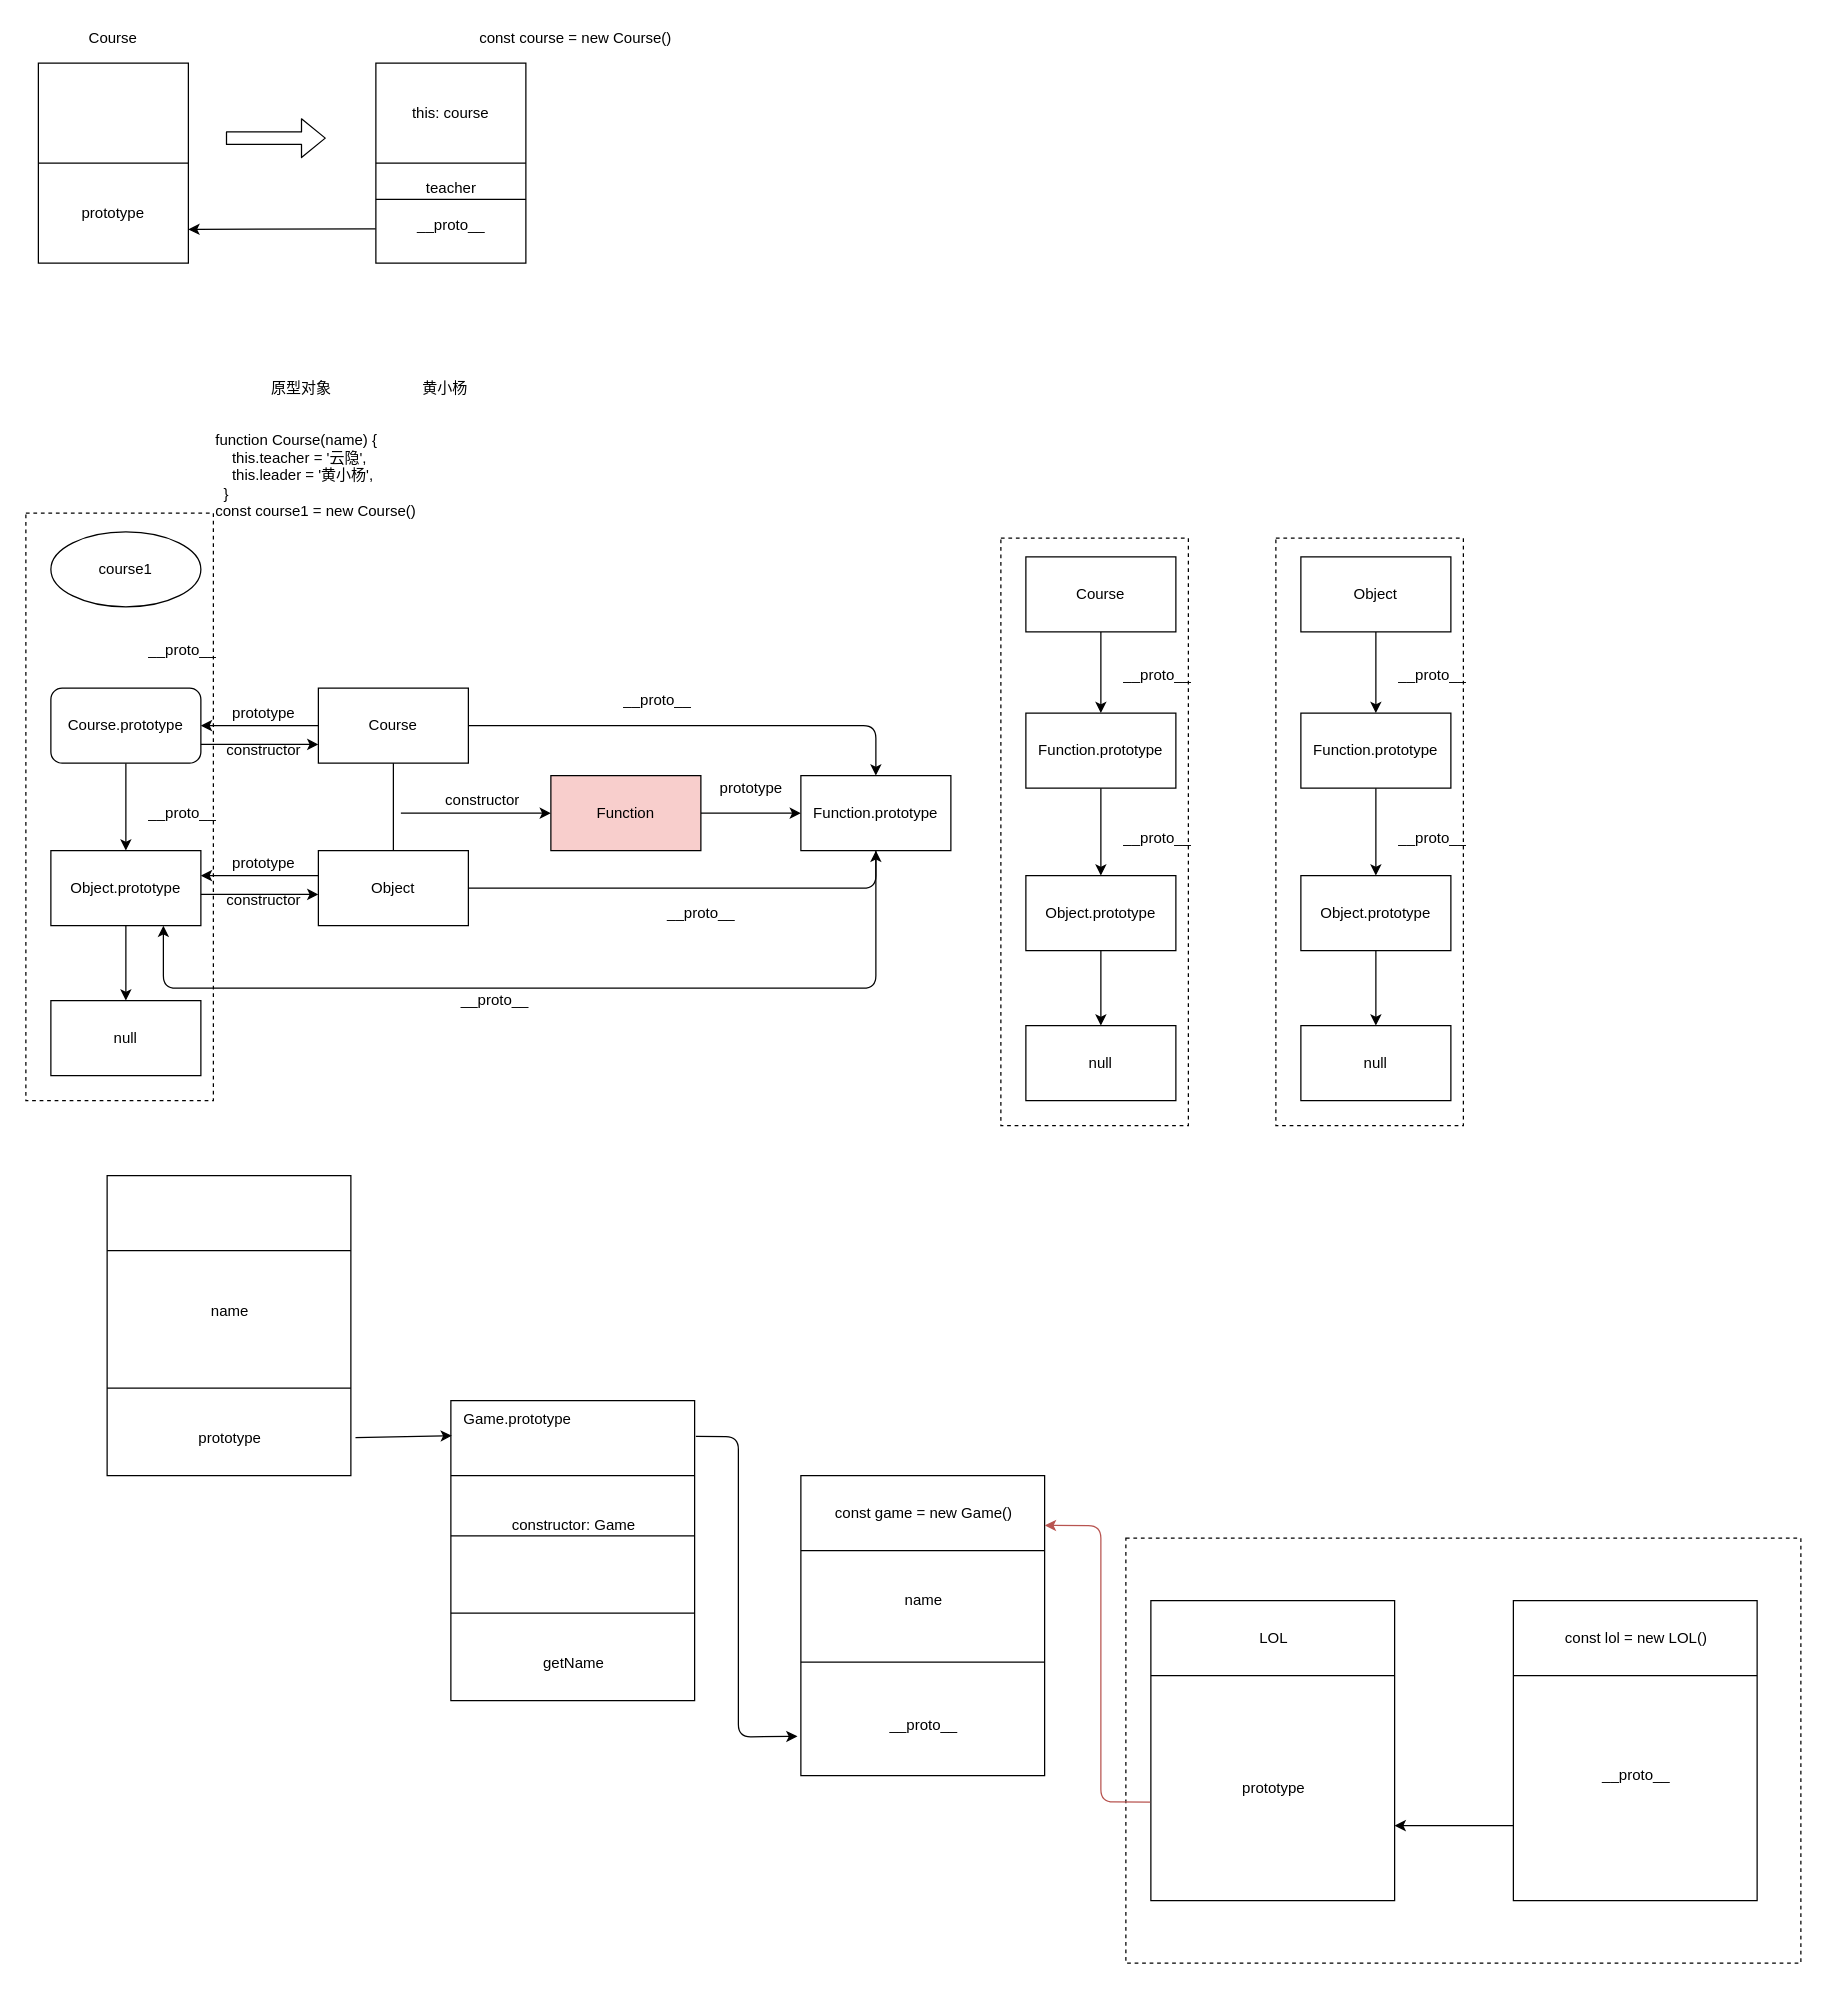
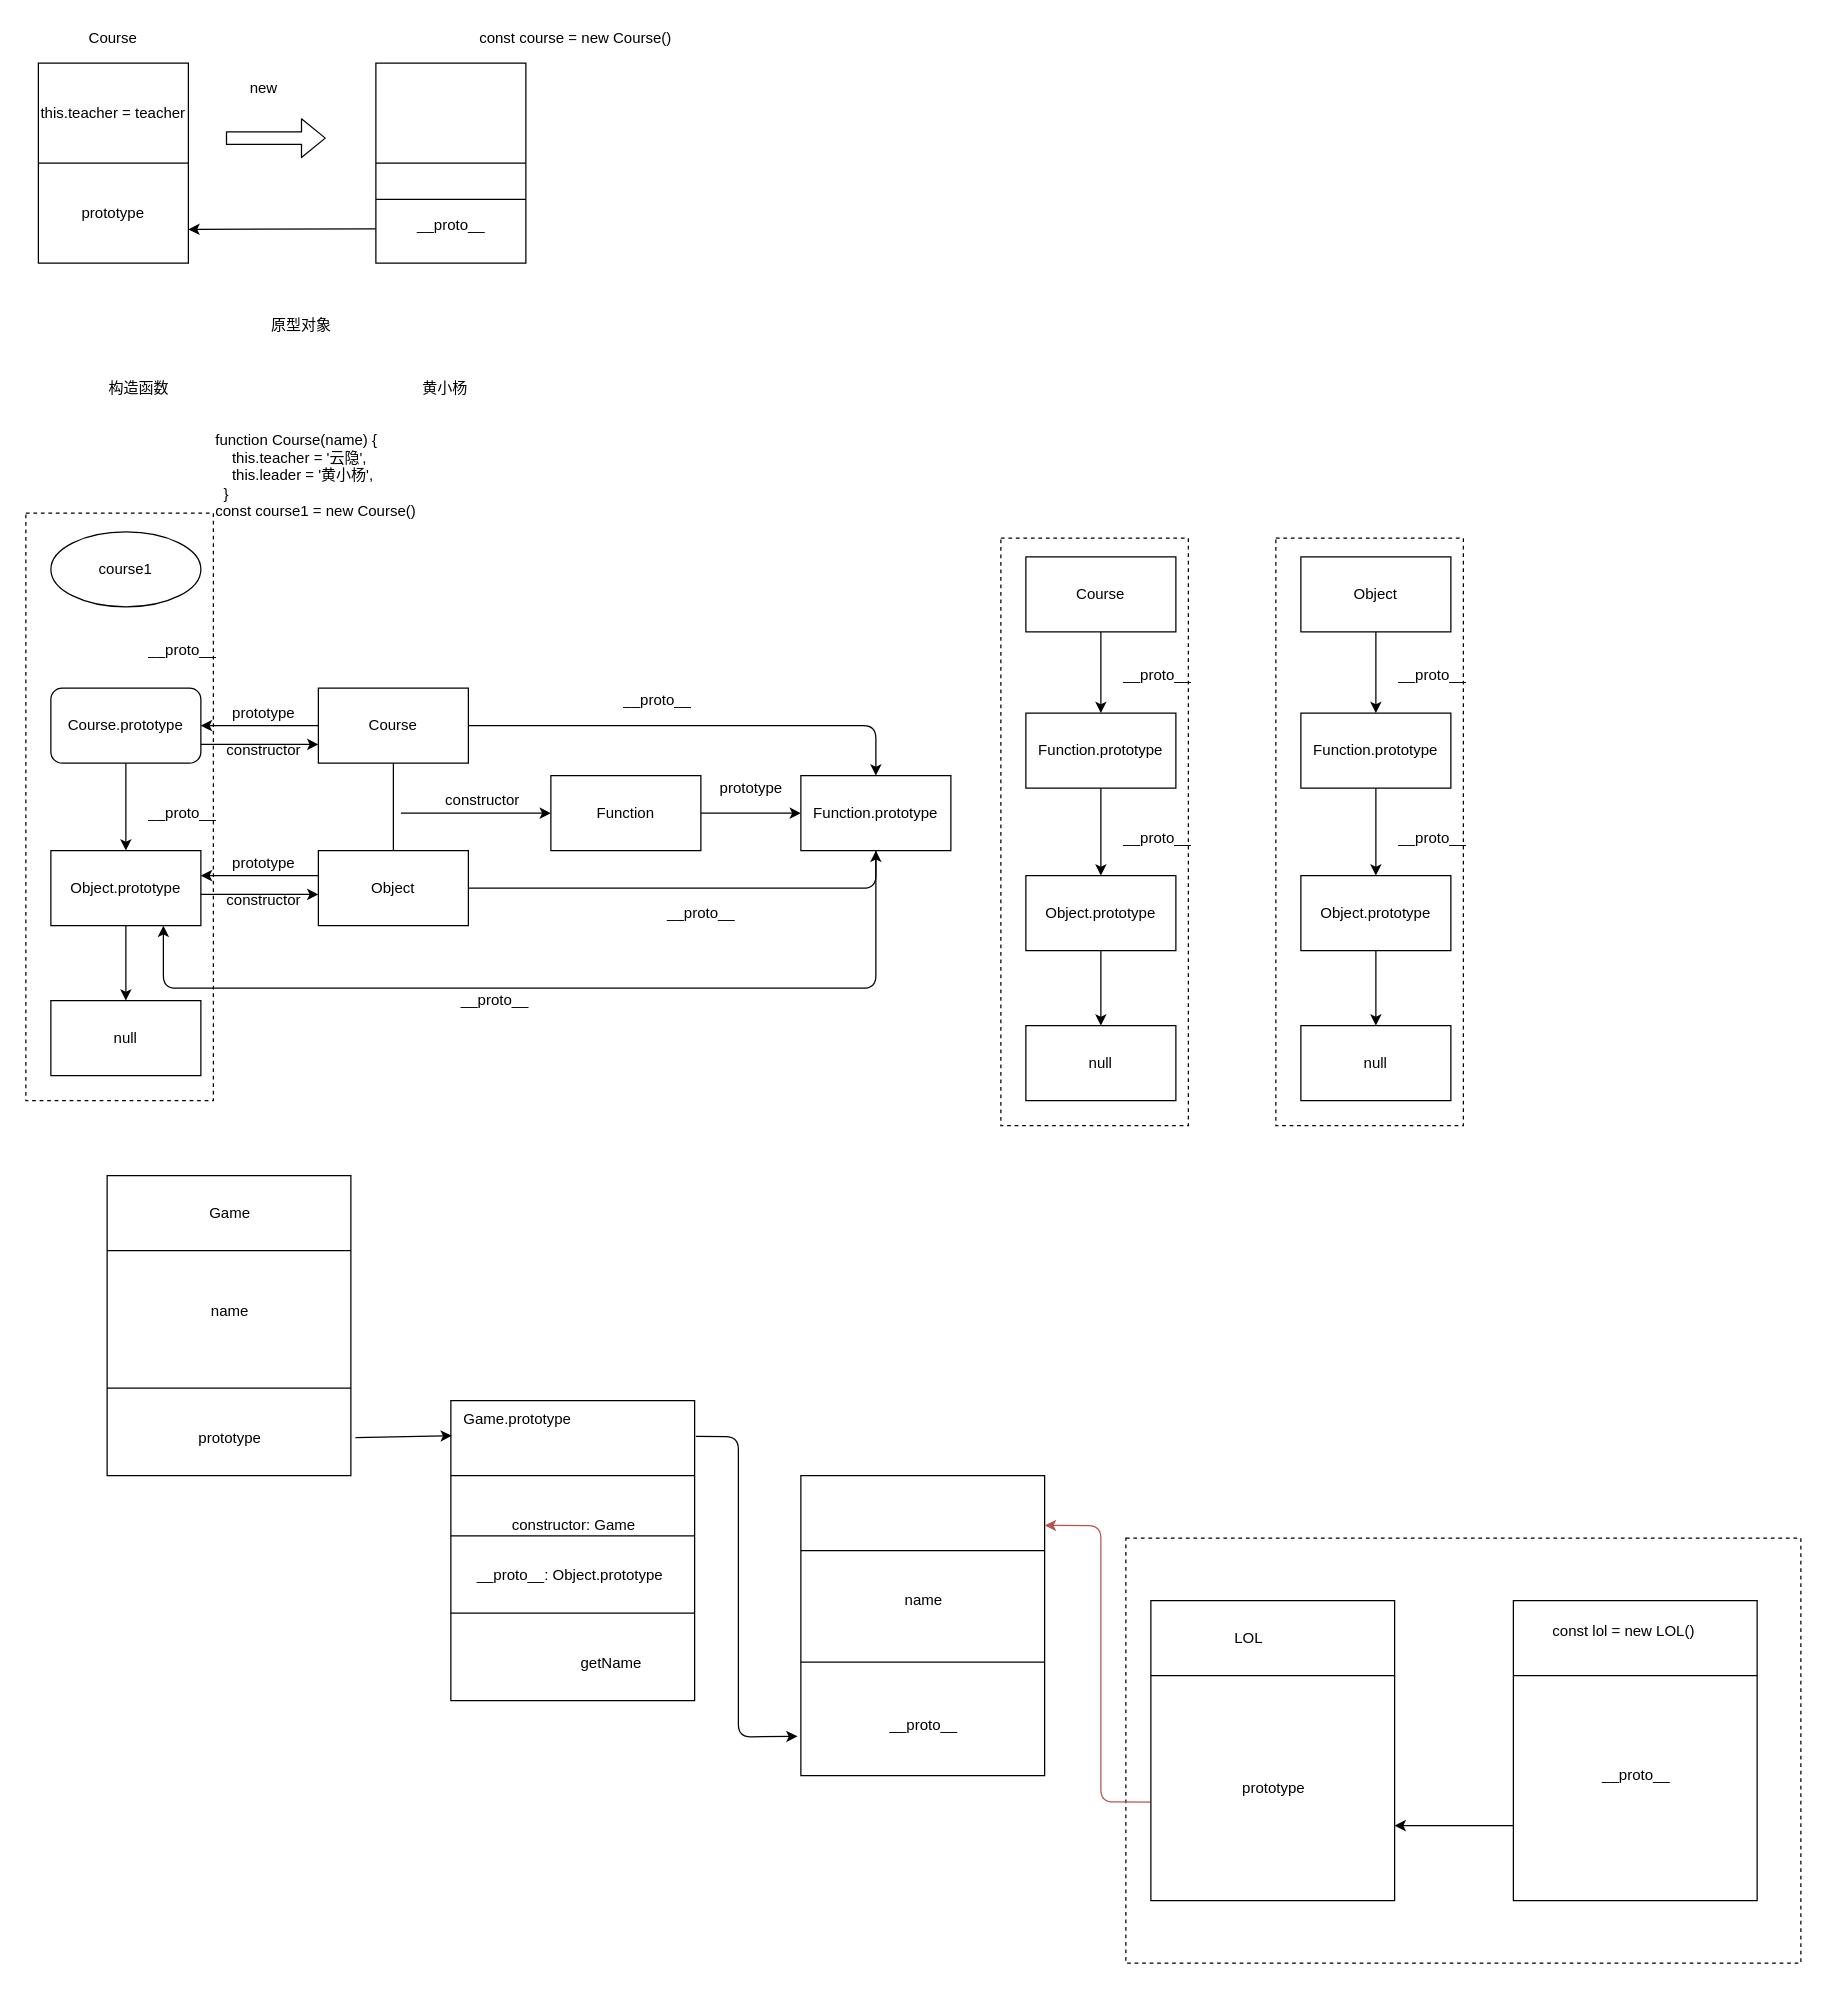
none -> (263, 88)
none -> (113, 113)
(451, 113) -> none
(451, 188) -> none
none -> (138, 388)
(301, 388) -> (301, 326)
(626, 813) -> (626, 813)
none -> (229, 1213)
(923, 1513) -> none
none -> (569, 1576)
(1273, 1638) -> (1248, 1638)
(1635, 1638) -> (1623, 1632)
(573, 1663) -> (610, 1663)
